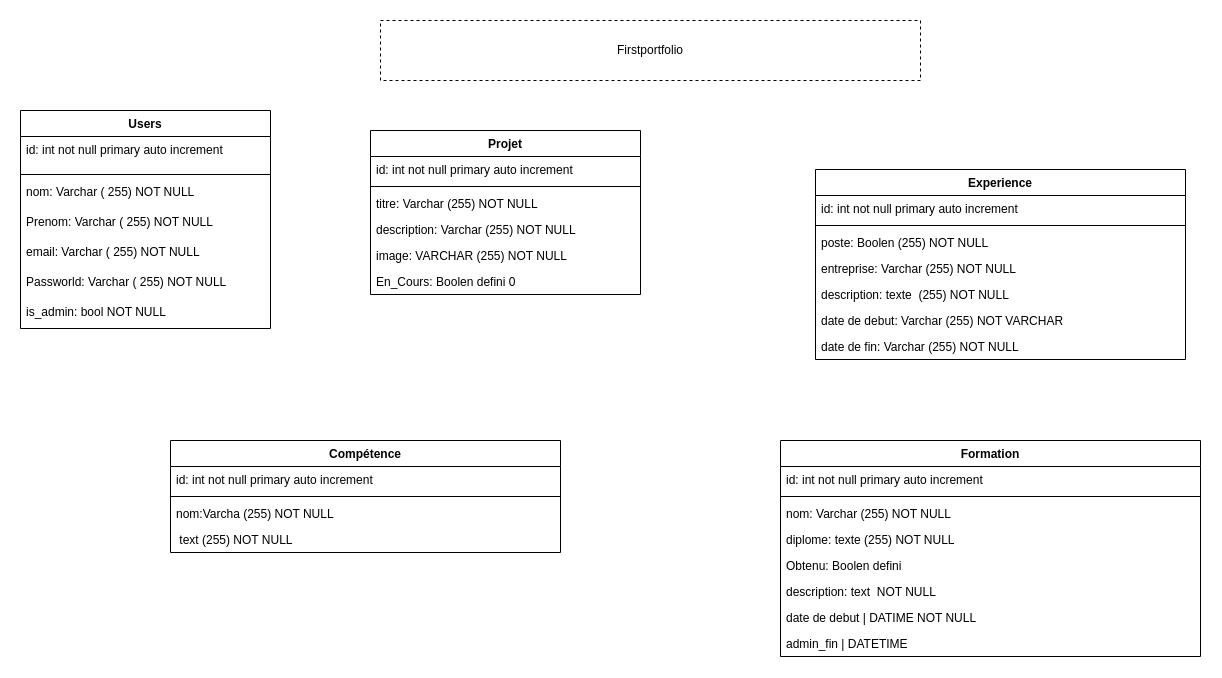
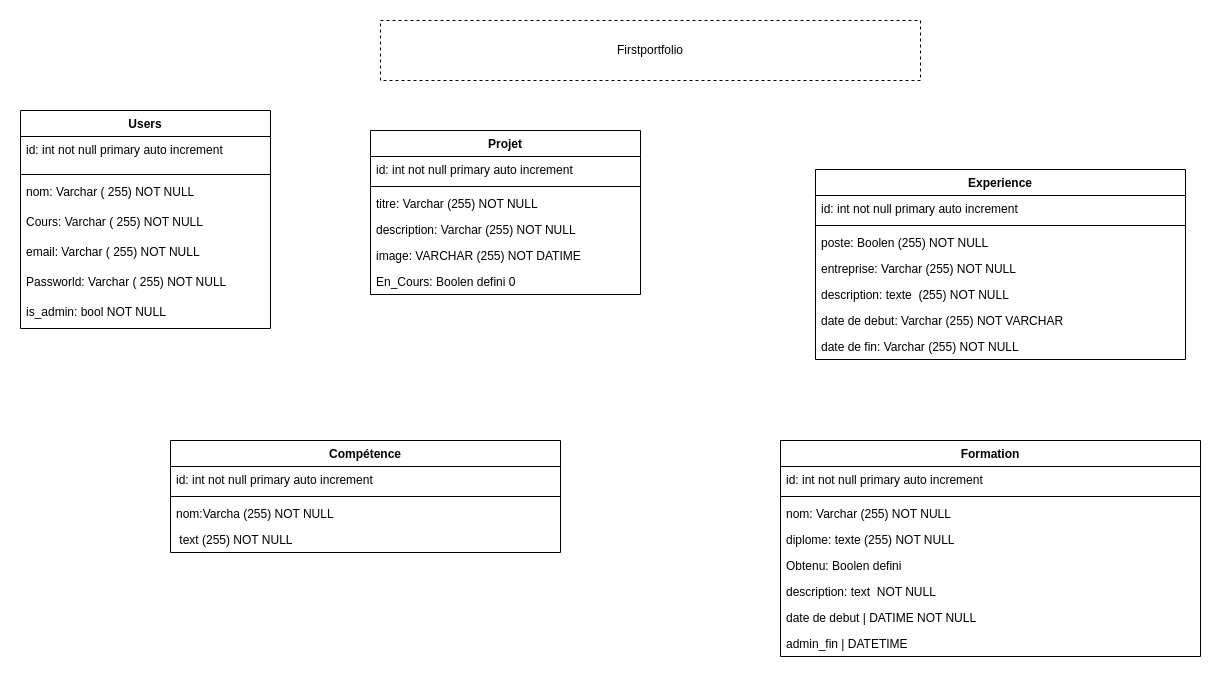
(121, 223) -> (118, 223)
(465, 257) -> (471, 257)
